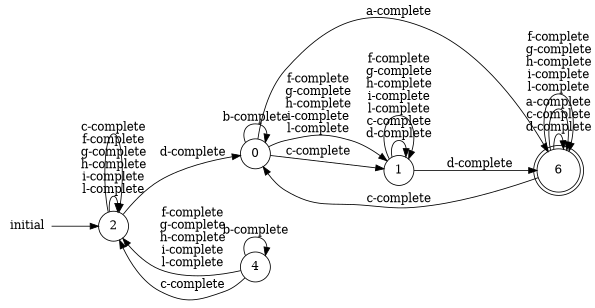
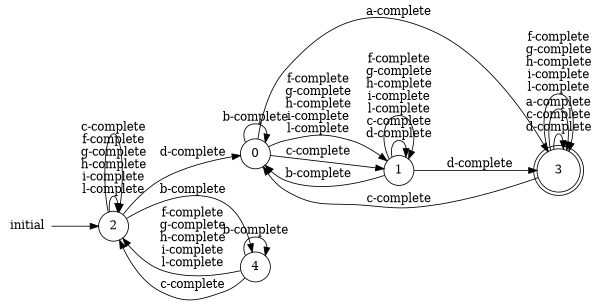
(559, 170) -> (559, 170)
none -> (327, 186)
none -> (199, 196)
